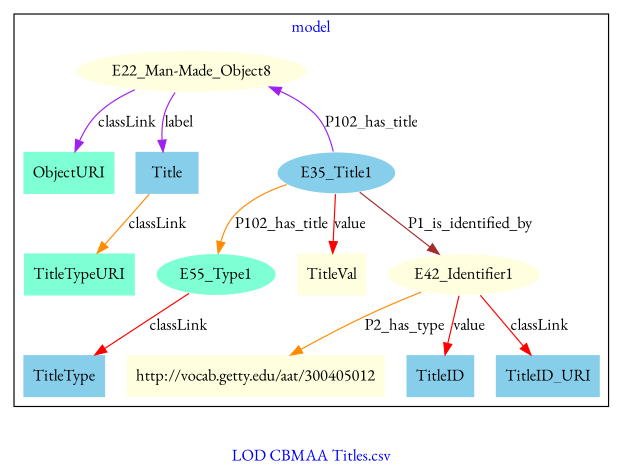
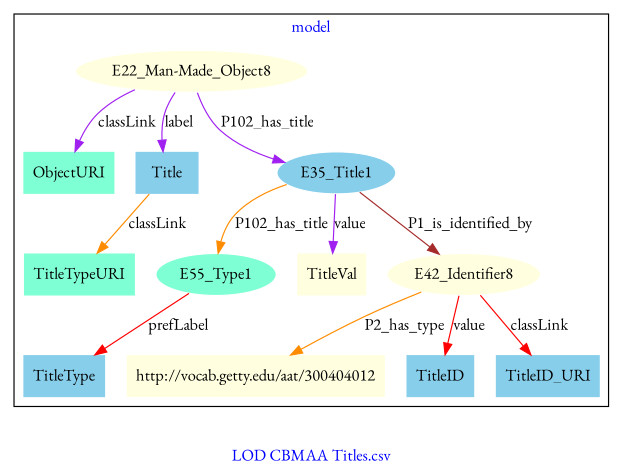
(315, 114) -> (227, 136)
(334, 218) -> (334, 218)
(464, 274) -> (464, 274)
(179, 325) -> (179, 325)
(256, 376) -> (256, 376)
